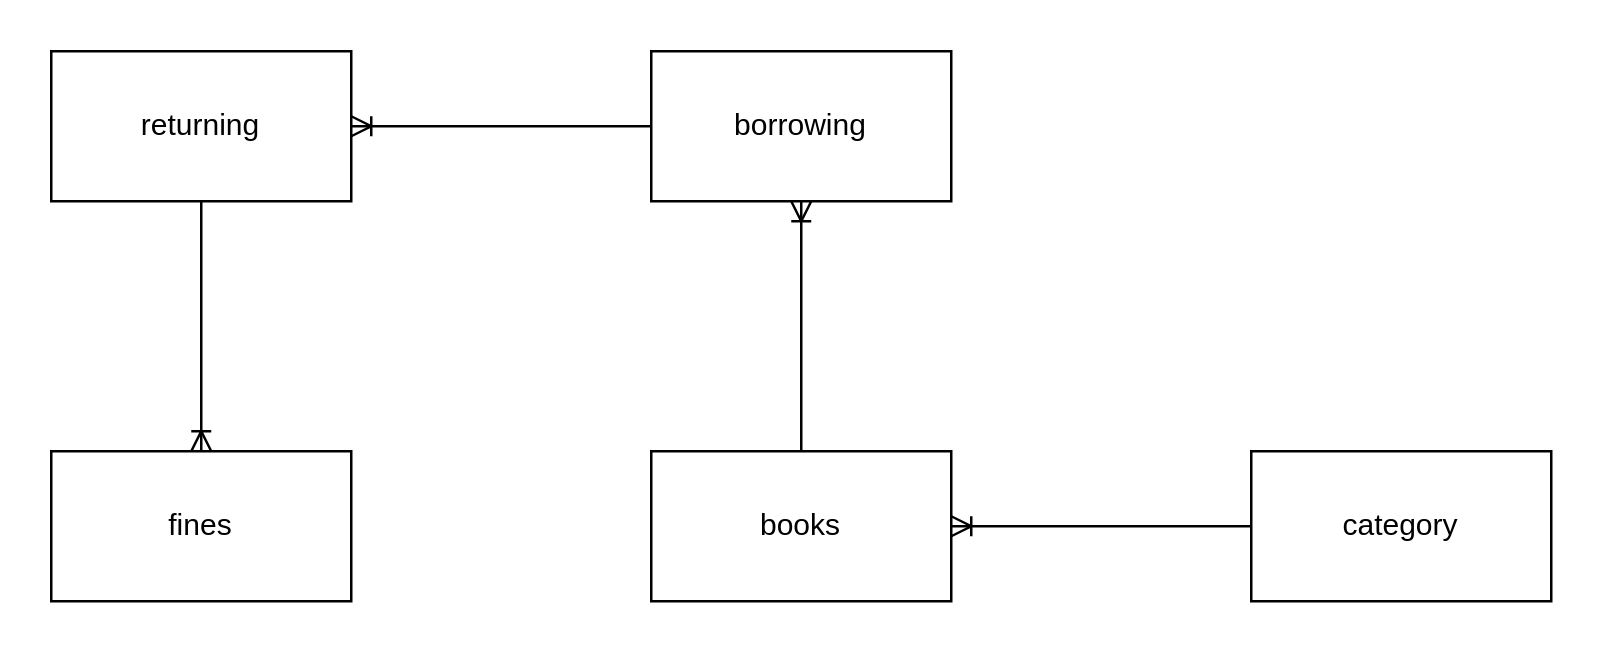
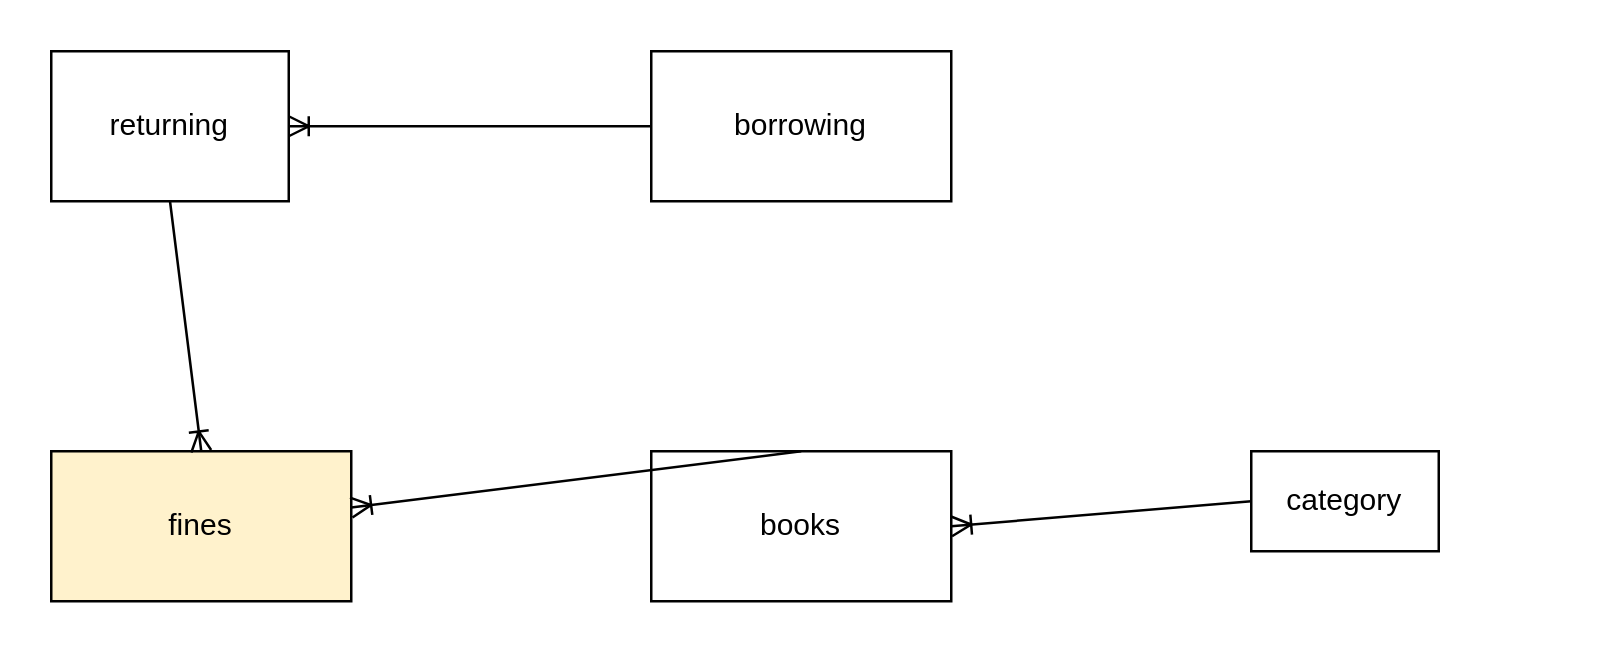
(201, 126) -> (170, 126)
(801, 326) -> (577, 479)
(201, 526) -> (201, 526)
(1401, 526) -> (1345, 501)
